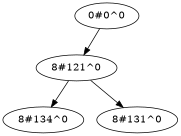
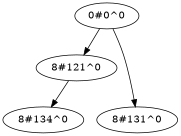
(104, 92) -> (126, 63)
